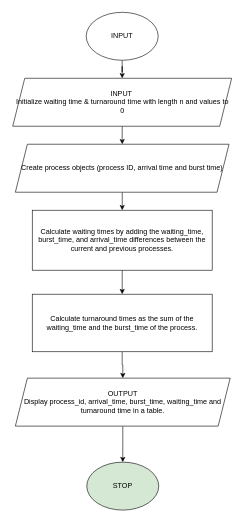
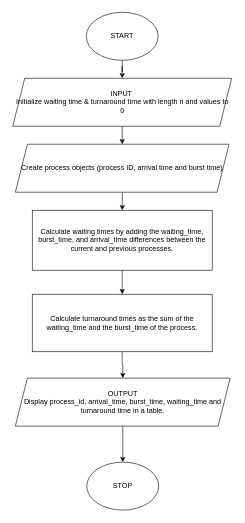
(122, 36) -> (122, 36)
(123, 486) -> (123, 486)
